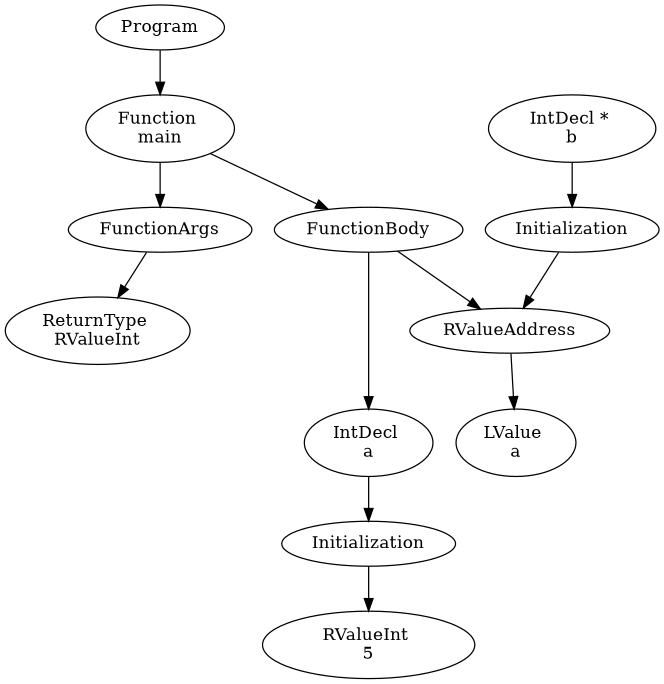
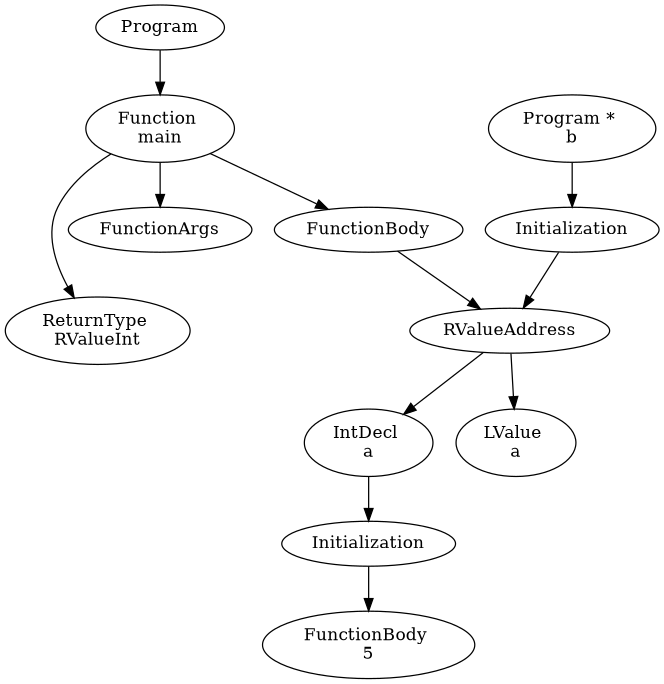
(572, 129) -> (572, 129)
(136, 270) -> (56, 211)
(369, 324) -> (448, 380)
(369, 645) -> (369, 645)
